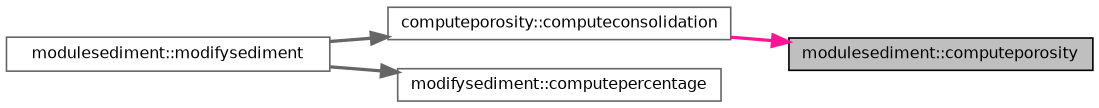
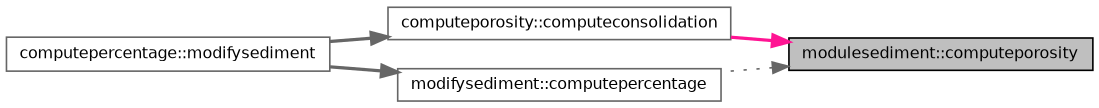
(168, 54) -> (168, 54)
none -> (747, 70)
